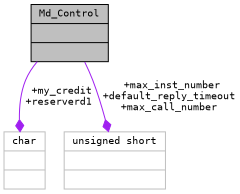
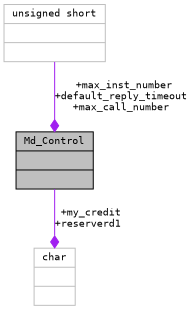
(96, 90) -> (55, 91)
